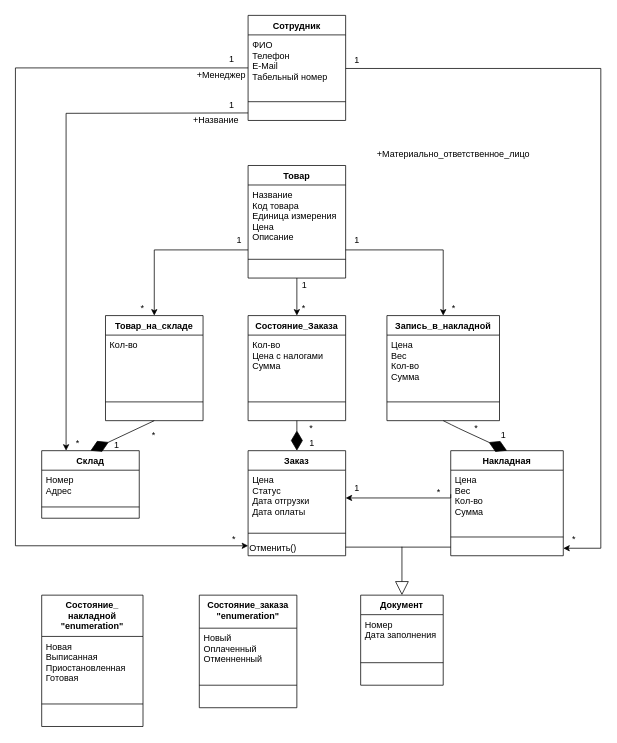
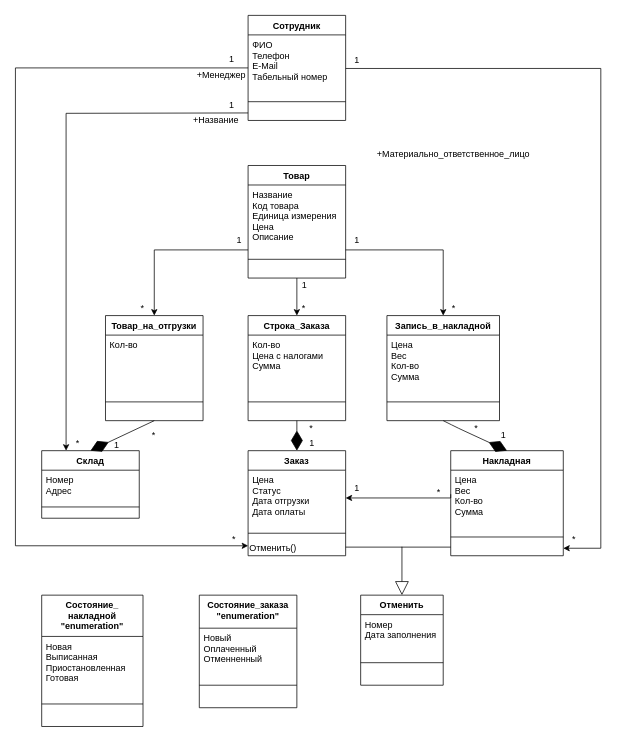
(154, 326) -> (154, 326)
(296, 326) -> (296, 326)
(401, 605) -> (401, 605)
